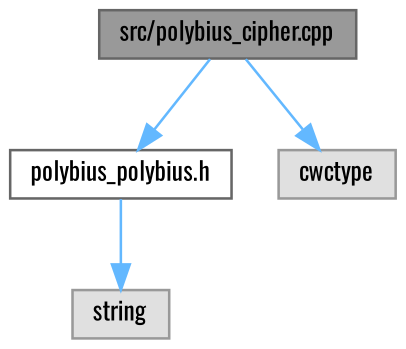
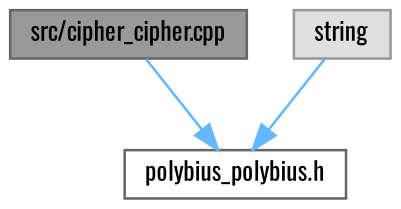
(228, 34) -> (128, 34)
(337, 174) -> none
(121, 232) -> (297, 94)
